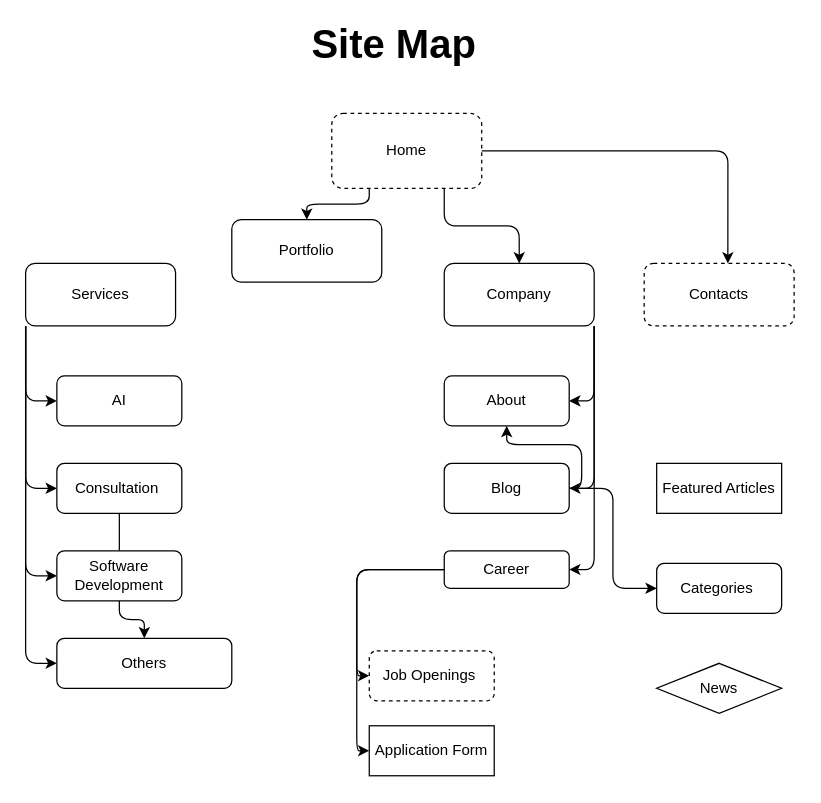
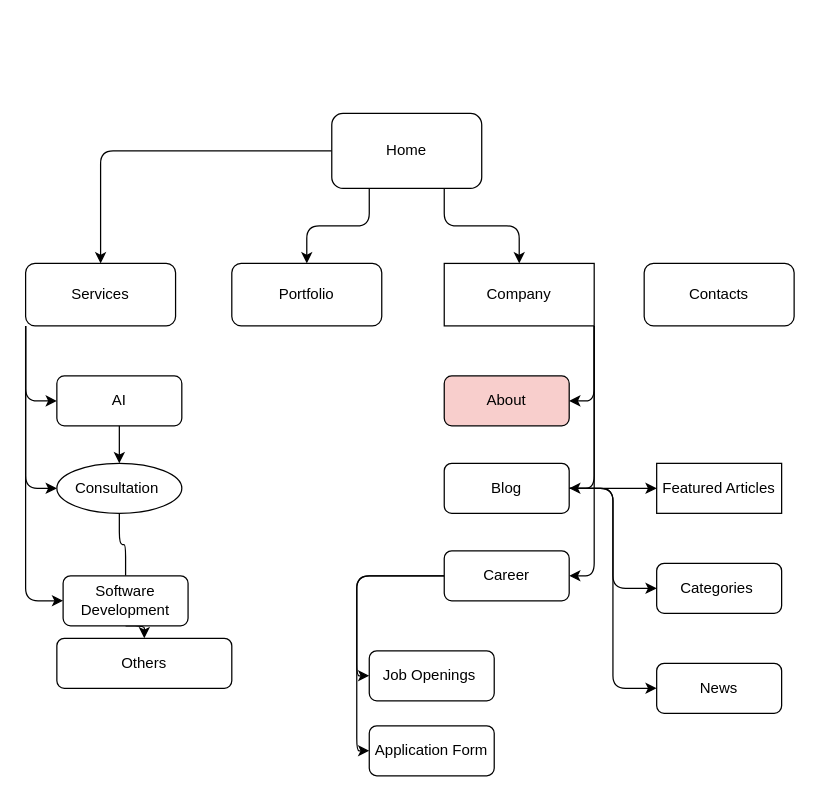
(394, 44) -> none
none -> (169, 151)
(407, 151) -> (407, 151)
(651, 151) -> none
(307, 251) -> (307, 294)
(519, 294) -> (519, 294)
(719, 294) -> (719, 294)
(507, 401) -> (507, 401)
none -> (119, 440)
(555, 444) -> (629, 488)
(119, 488) -> (119, 488)
(507, 569) -> (507, 576)
(119, 576) -> (126, 601)
(26, 637) -> none
none -> (613, 648)
(432, 676) -> (432, 676)
(719, 688) -> (719, 688)
(432, 751) -> (432, 751)
